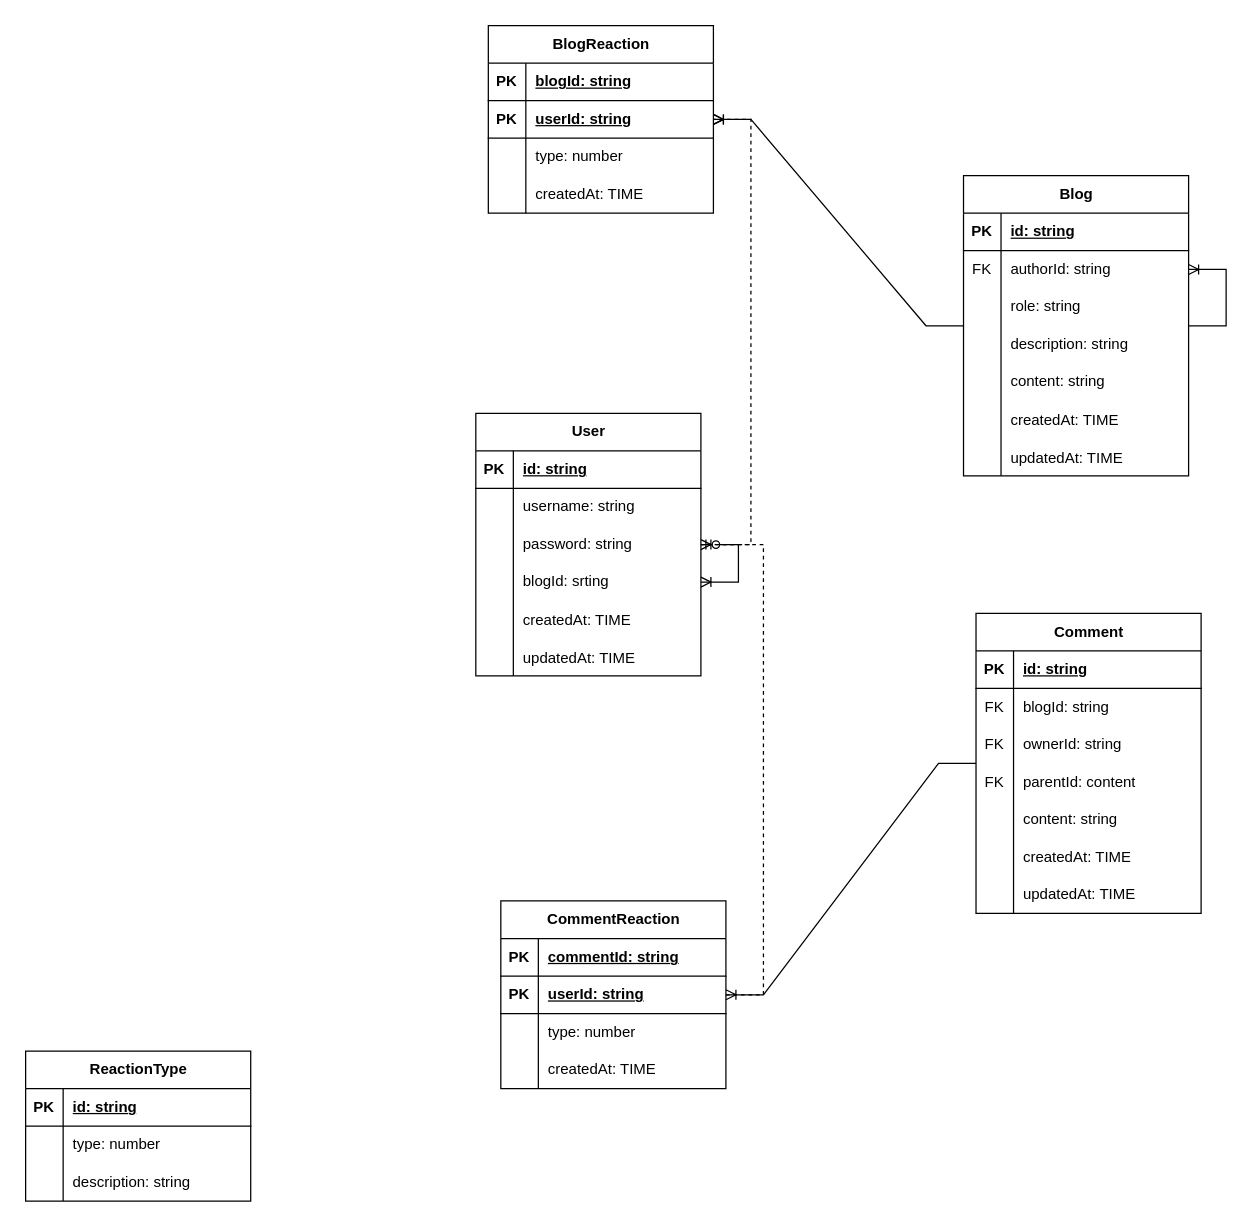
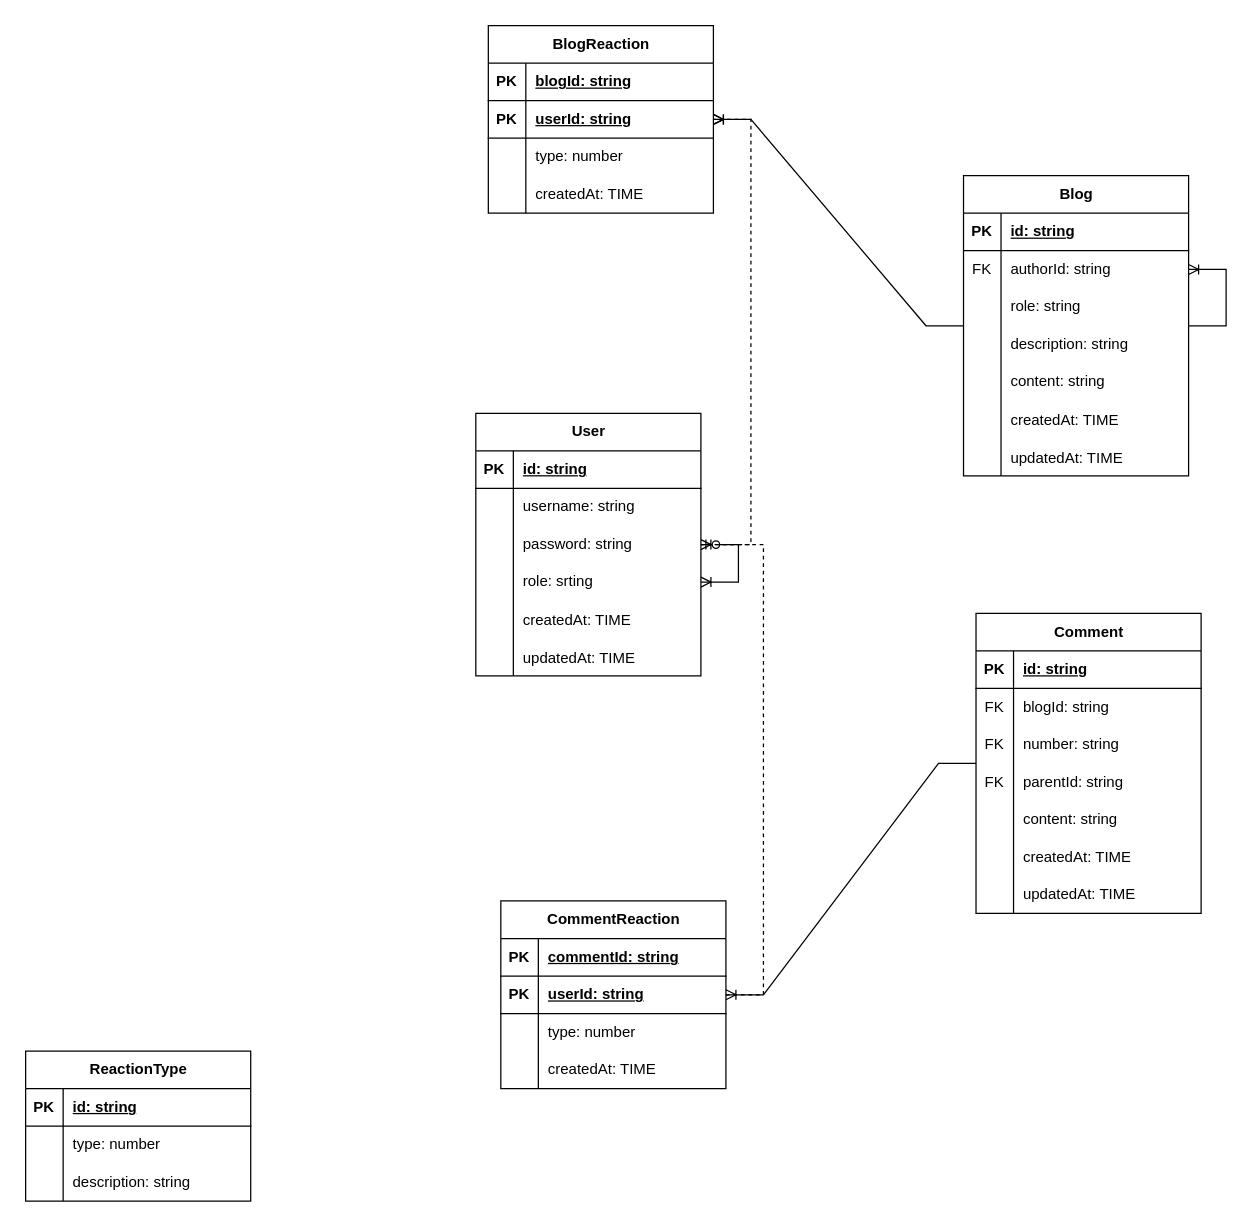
(574, 582) -> (566, 582)
(1080, 744) -> (1076, 744)
(1091, 782) -> (1084, 782)
